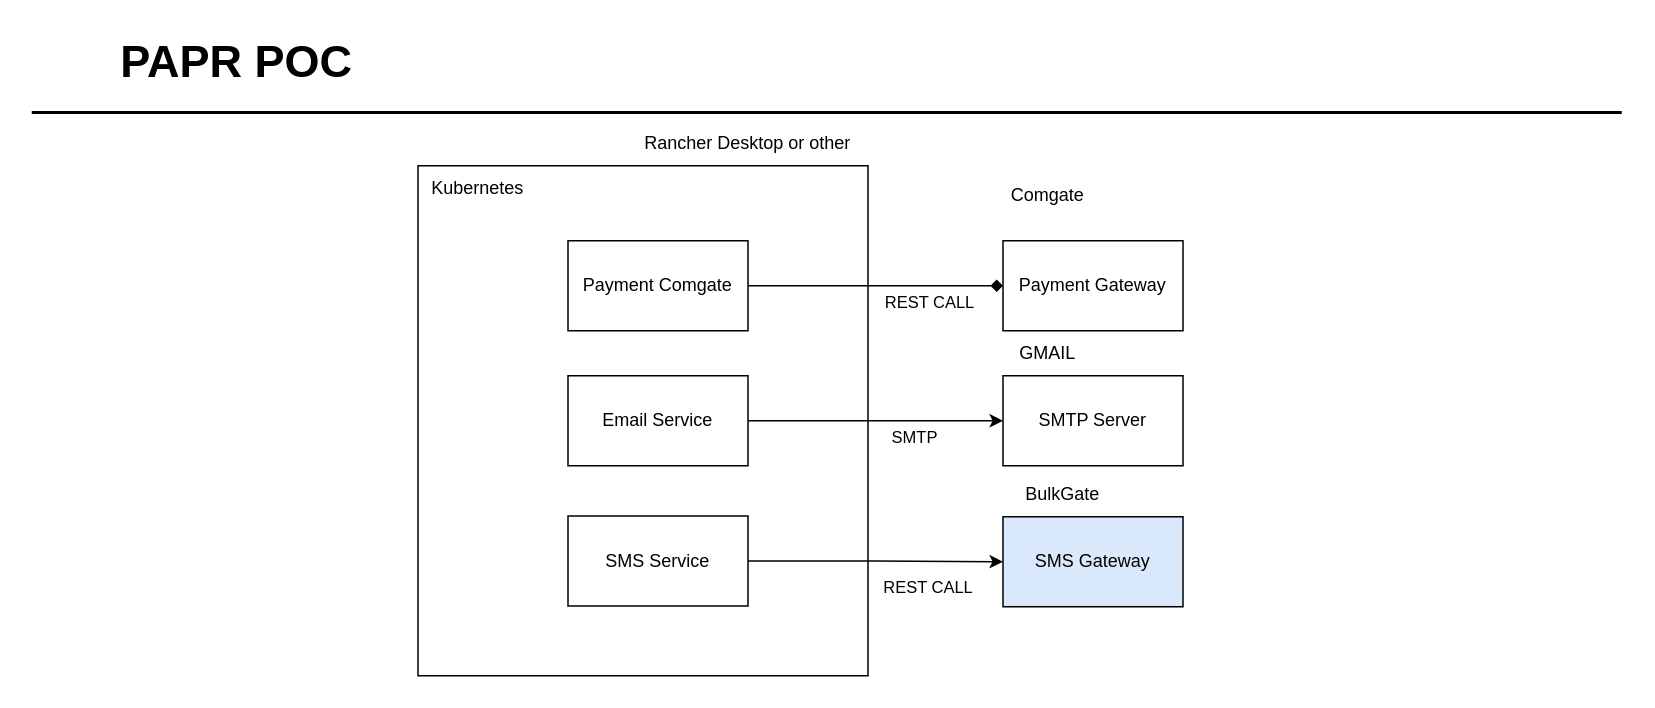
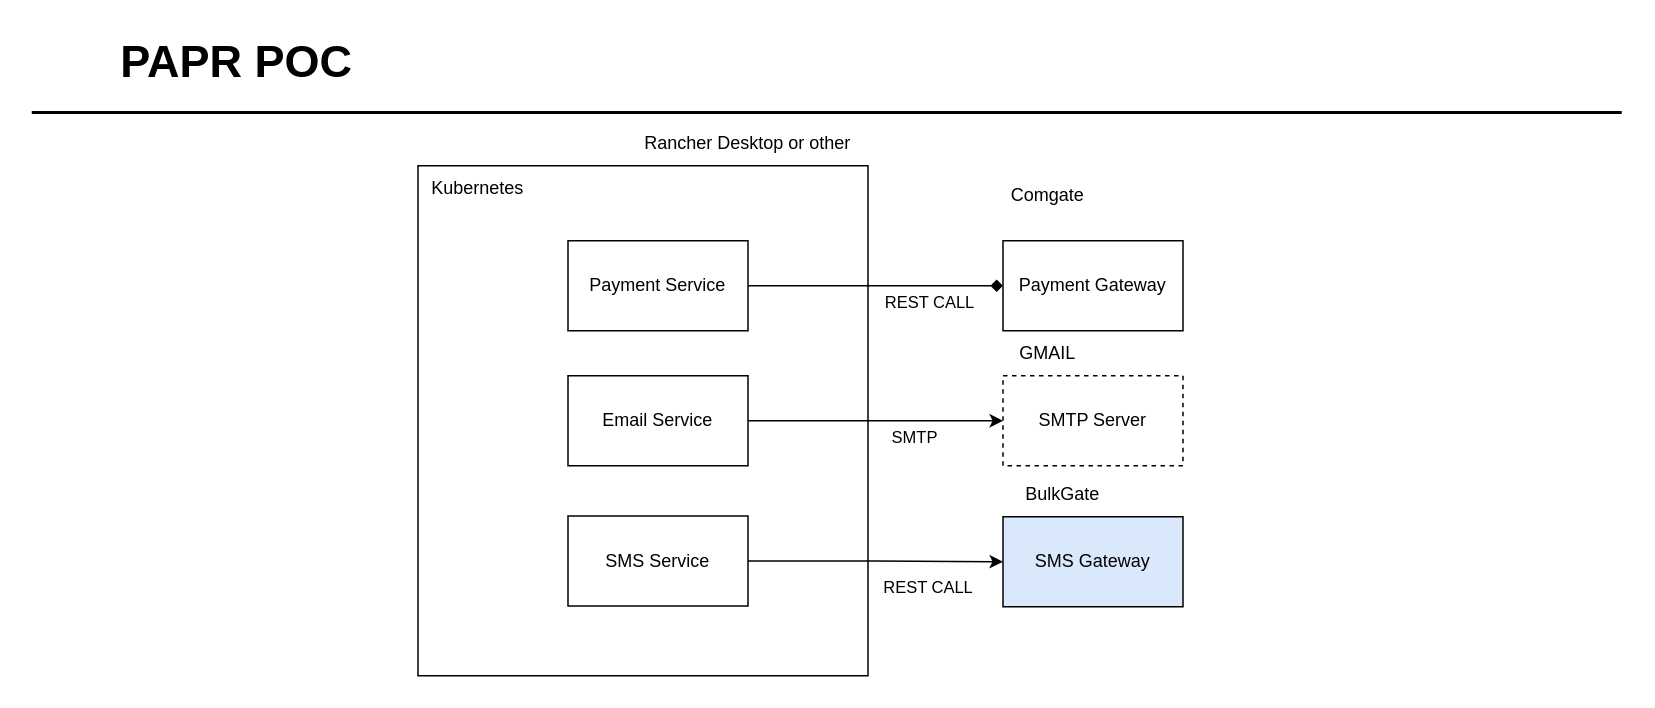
(658, 286) -> (658, 286)
(1093, 421) -> (1093, 421)
